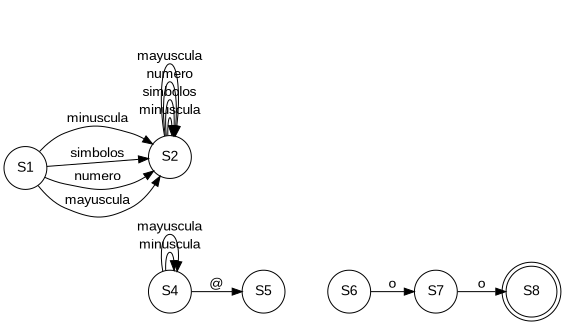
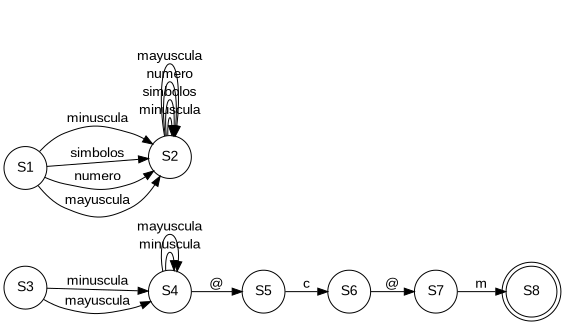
(393, 284) -> (393, 284)
(482, 284) -> (482, 284)
none -> (25, 288)
none -> (301, 292)
